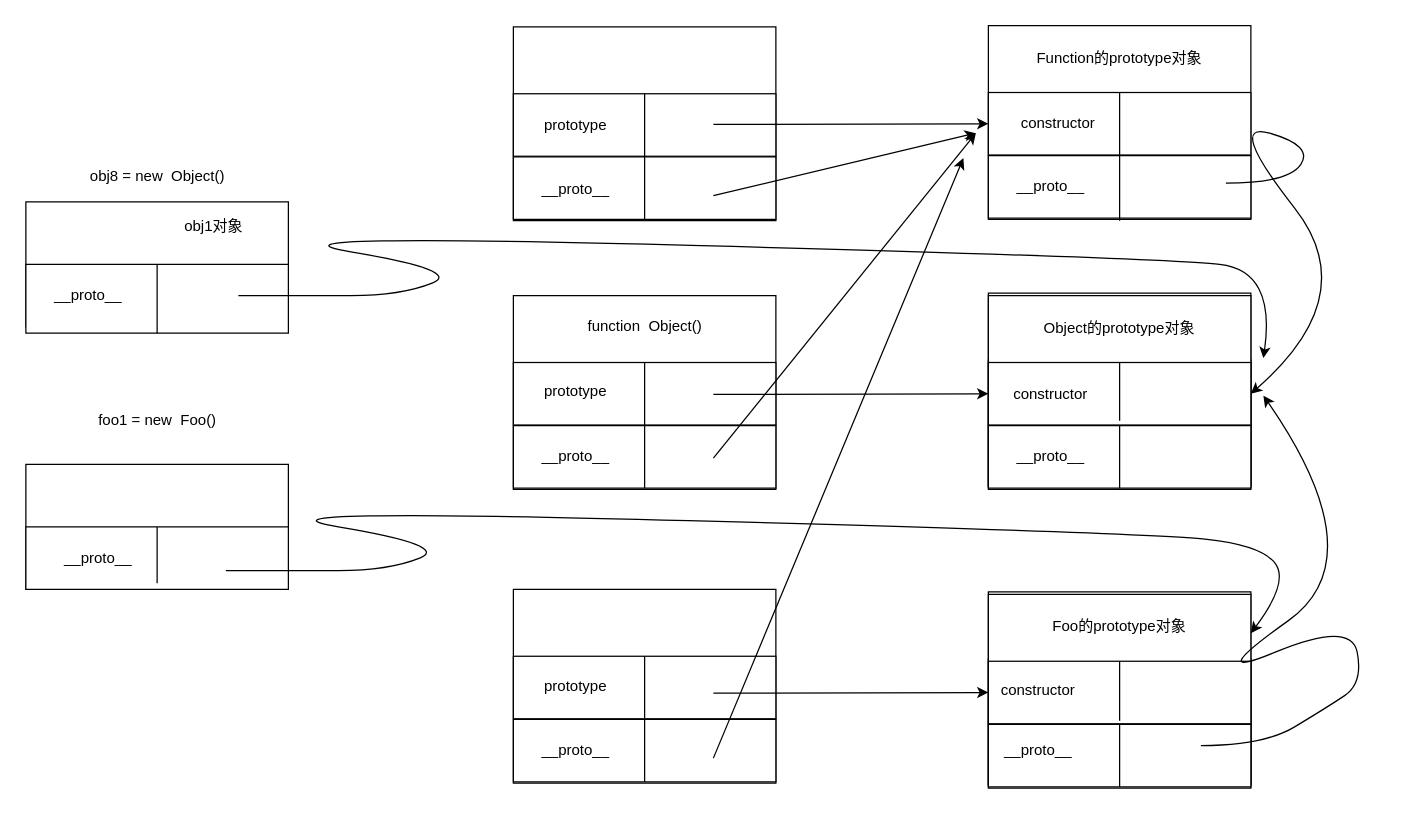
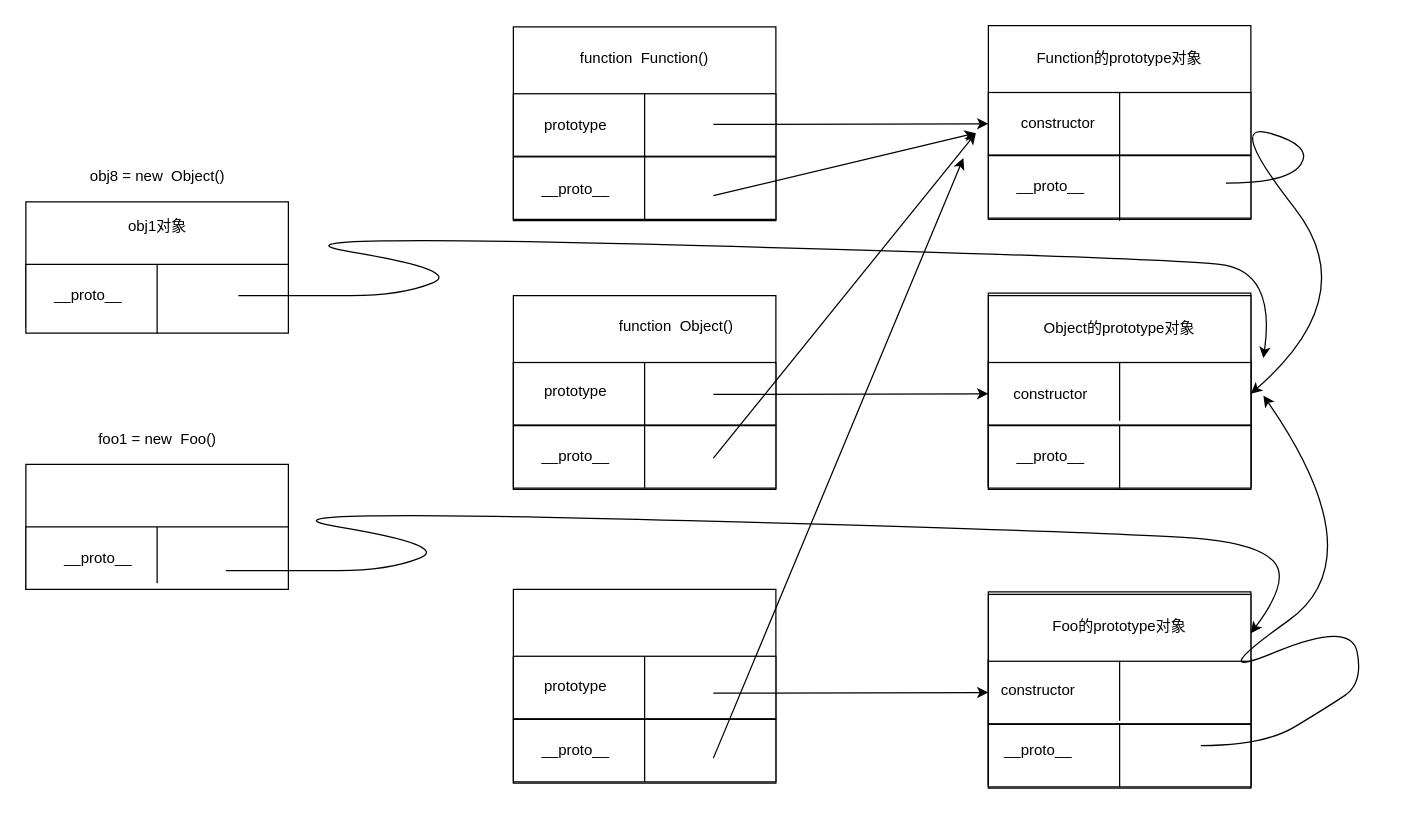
none -> (644, 58)
(213, 227) -> (157, 227)
(644, 327) -> (676, 327)
(157, 421) -> (157, 439)
